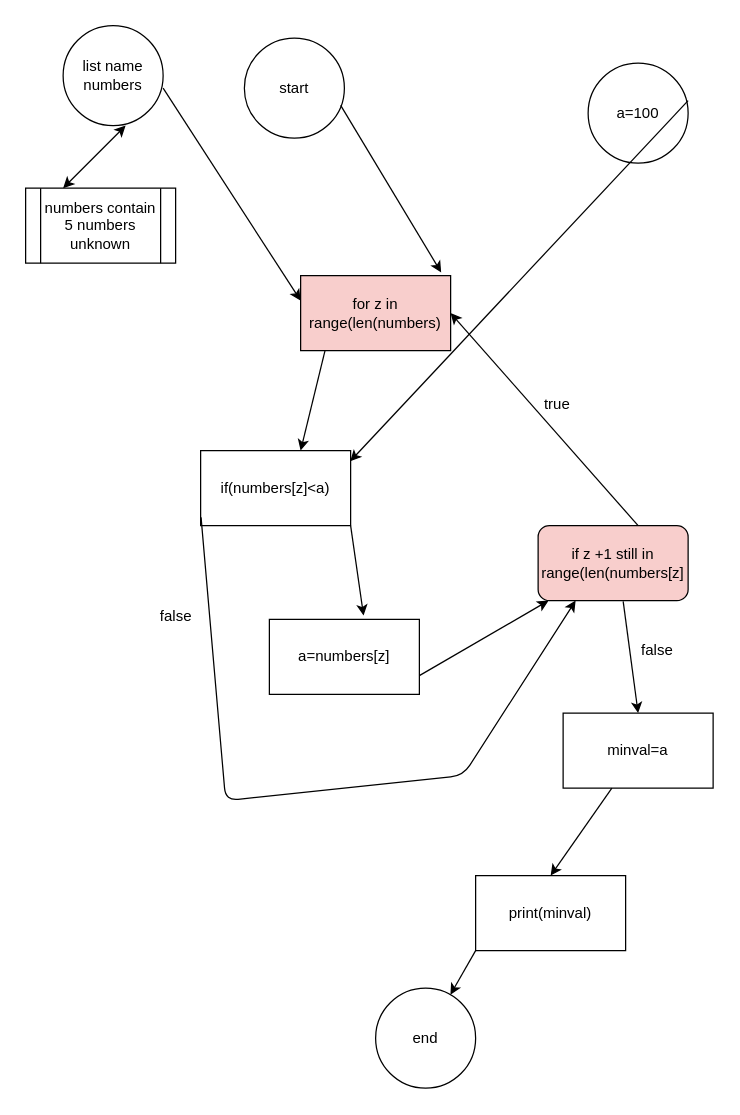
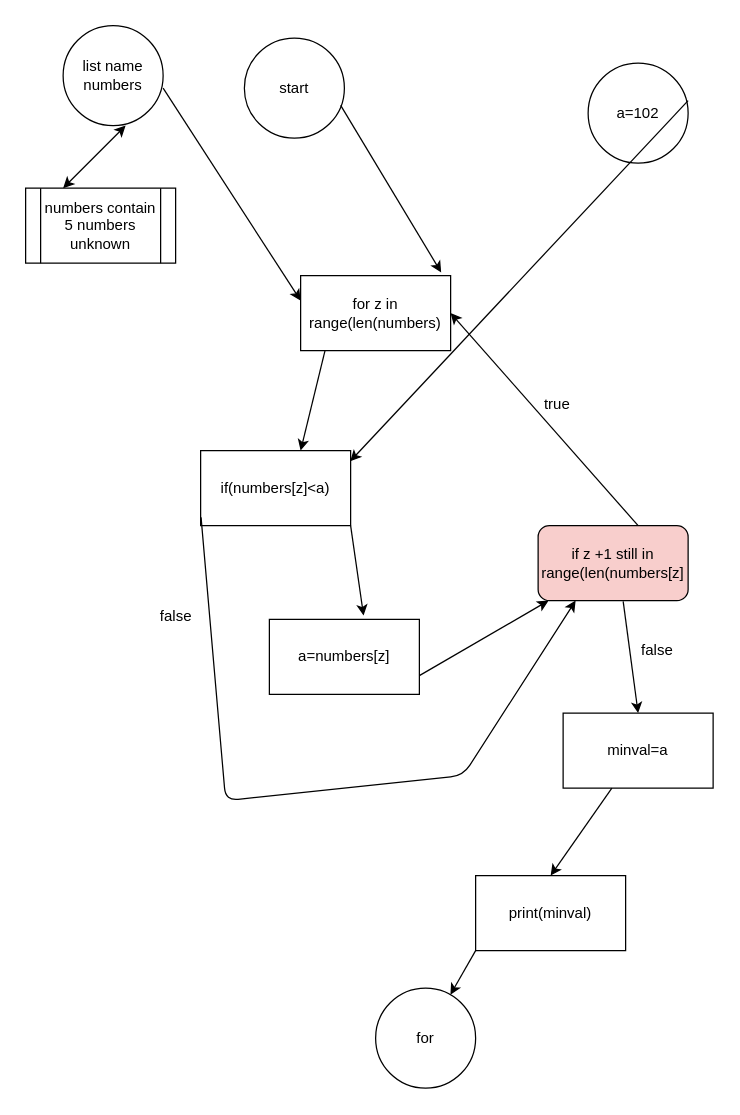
(638, 113) -> (638, 113)
(376, 313) -> (376, 313)
(426, 1038) -> (426, 1038)
